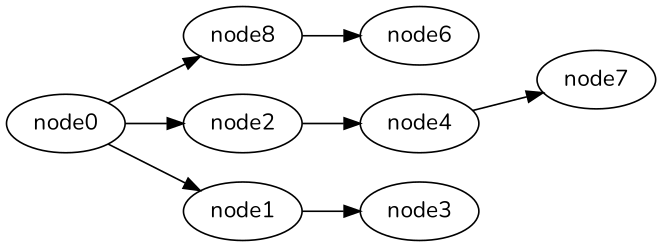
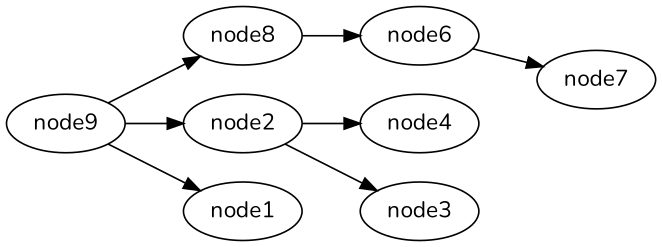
(500, 104) -> (500, 56)
(66, 124) -> (66, 124)
(323, 211) -> (324, 164)
